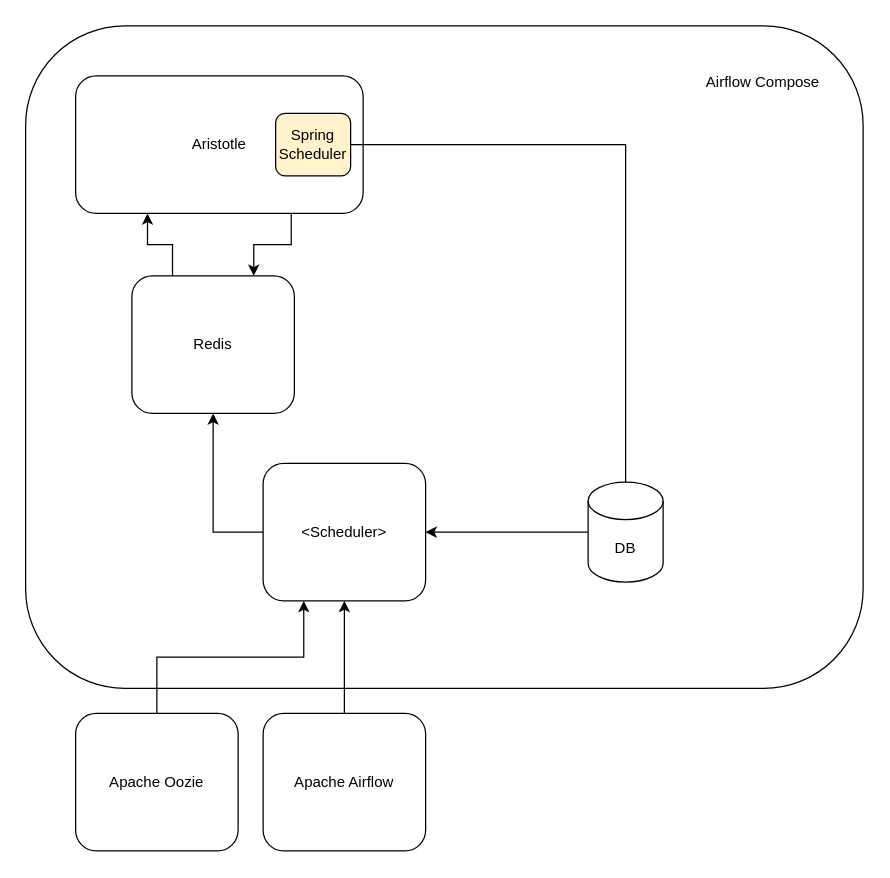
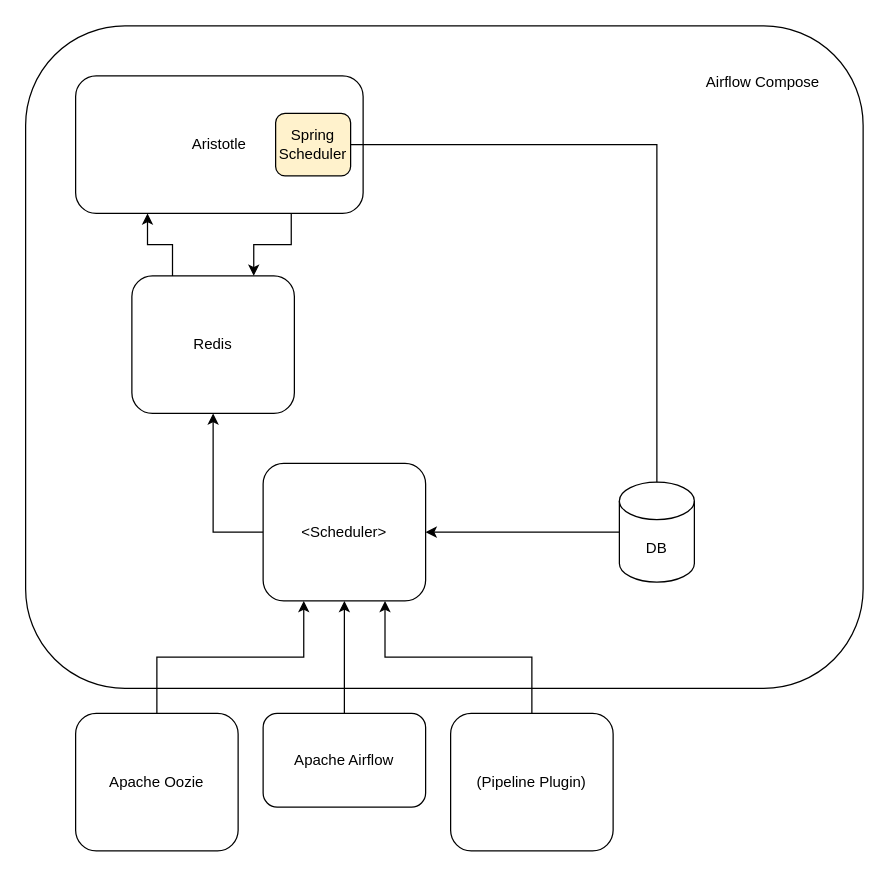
(626, 532) -> (657, 532)
none -> (462, 657)
(344, 782) -> (344, 760)
none -> (532, 782)
